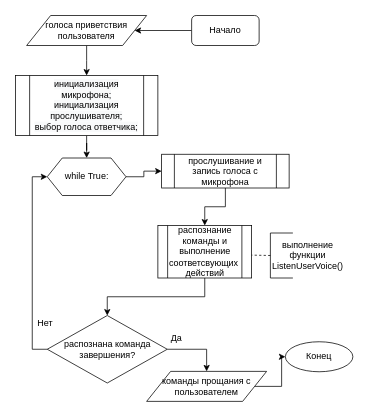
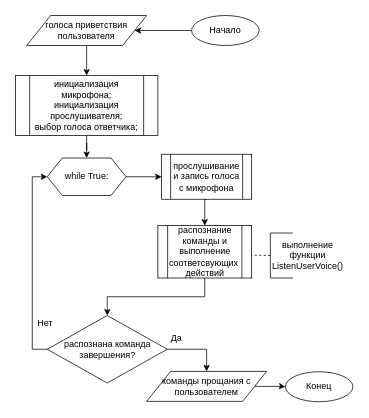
(225, 30) -> (225, 30)
(225, 171) -> (207, 177)
(319, 357) -> (319, 387)
